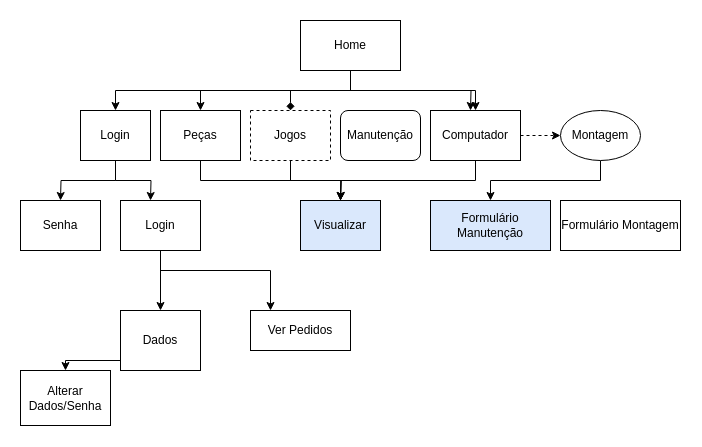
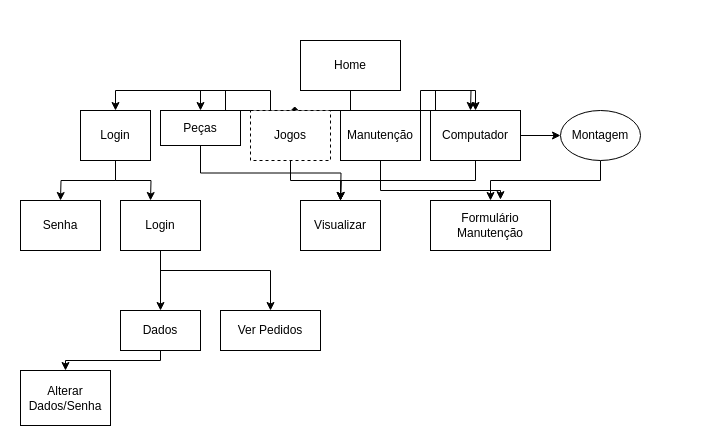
(351, 46) -> (351, 66)
(201, 136) -> (201, 128)
(381, 136) -> (381, 136)
(537, 136) -> (537, 136)
none -> (427, 191)
(341, 226) -> (341, 226)
(491, 226) -> (491, 226)
(621, 226) -> none
(301, 331) -> (271, 331)
(161, 341) -> (161, 331)
